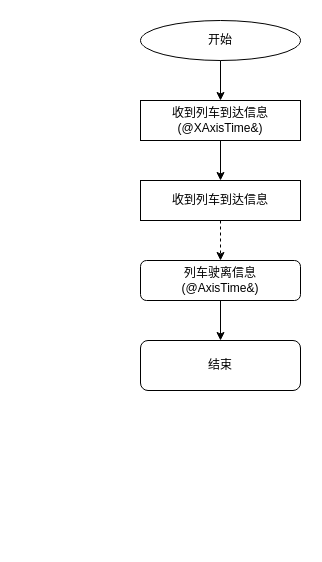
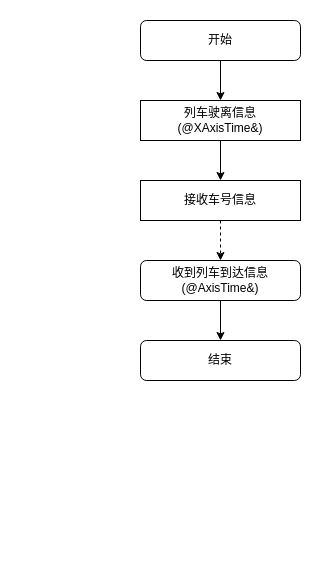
(221, 41) -> (221, 41)
(221, 121) -> (221, 121)
(221, 201) -> (221, 201)
(221, 281) -> (221, 281)
(221, 366) -> (221, 361)
